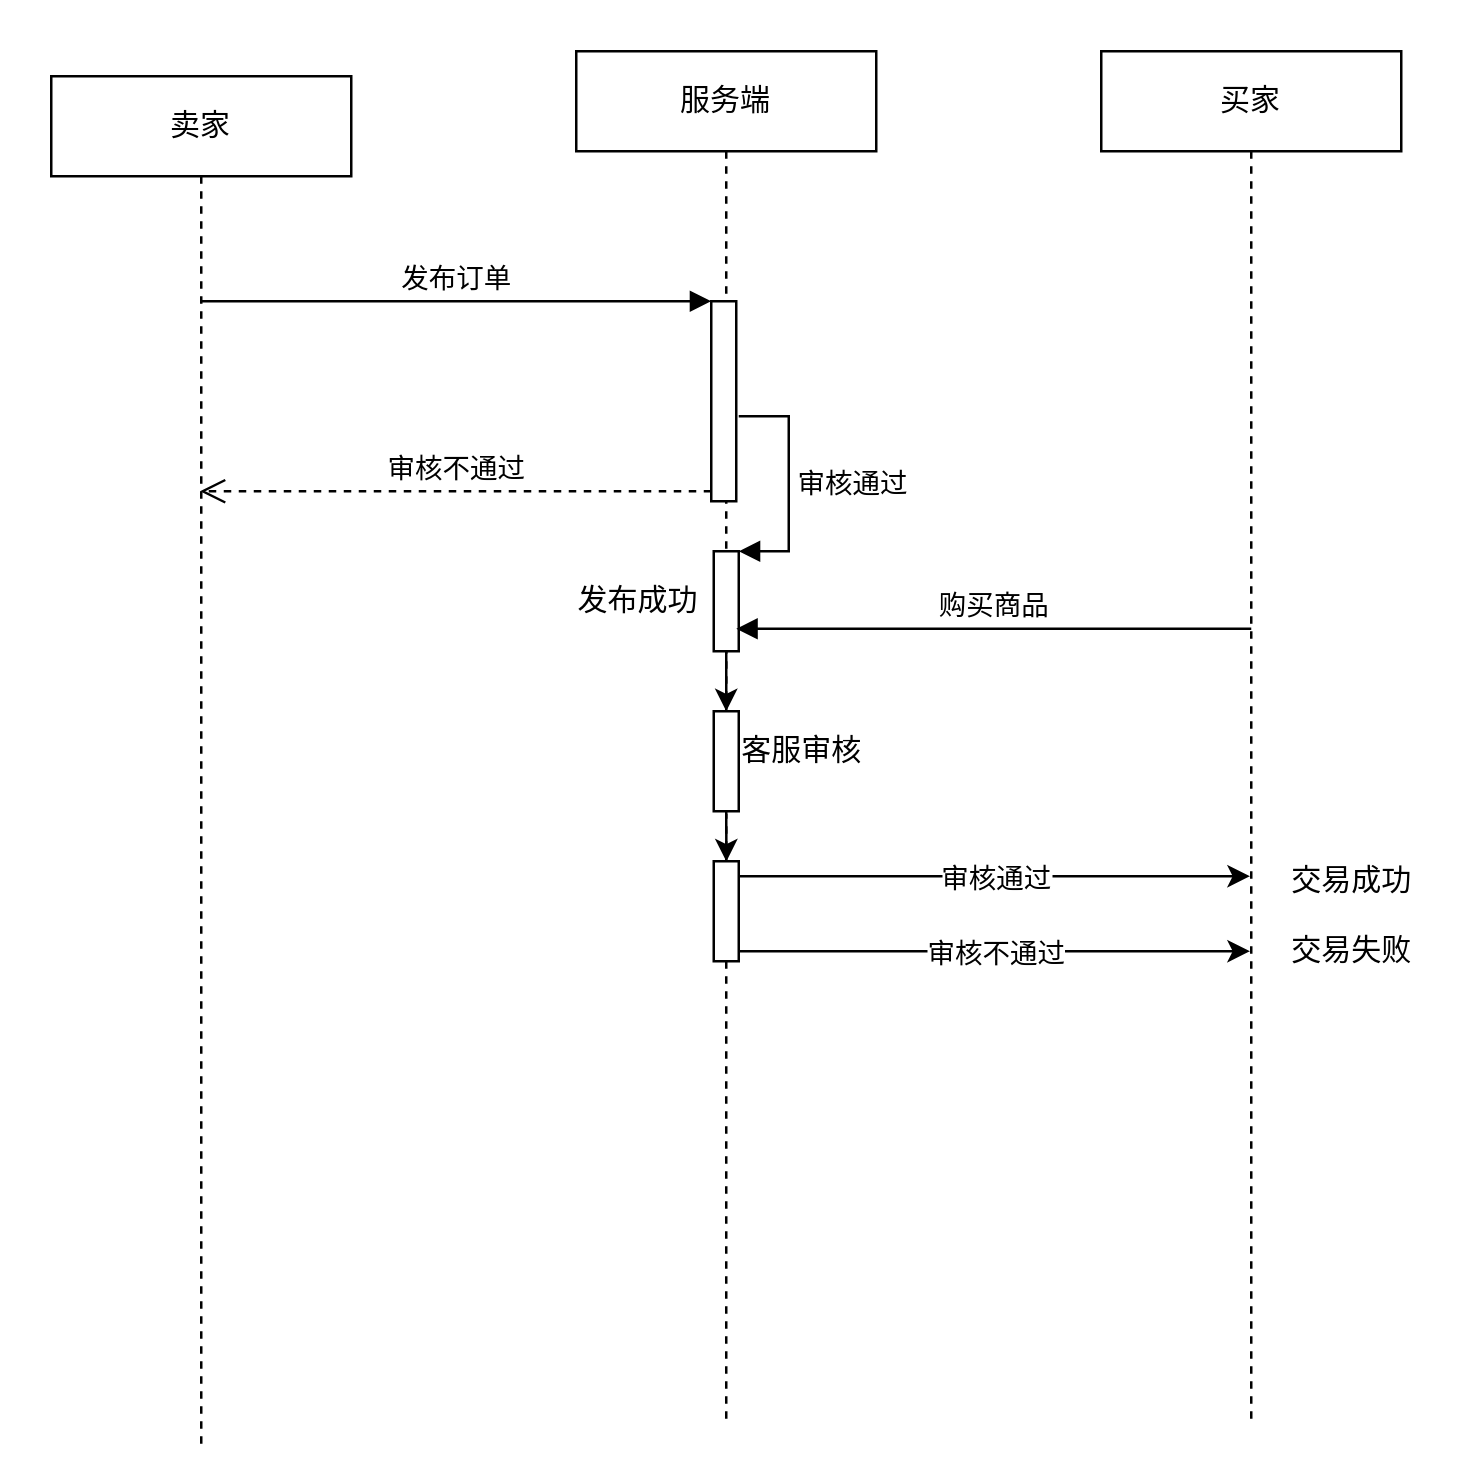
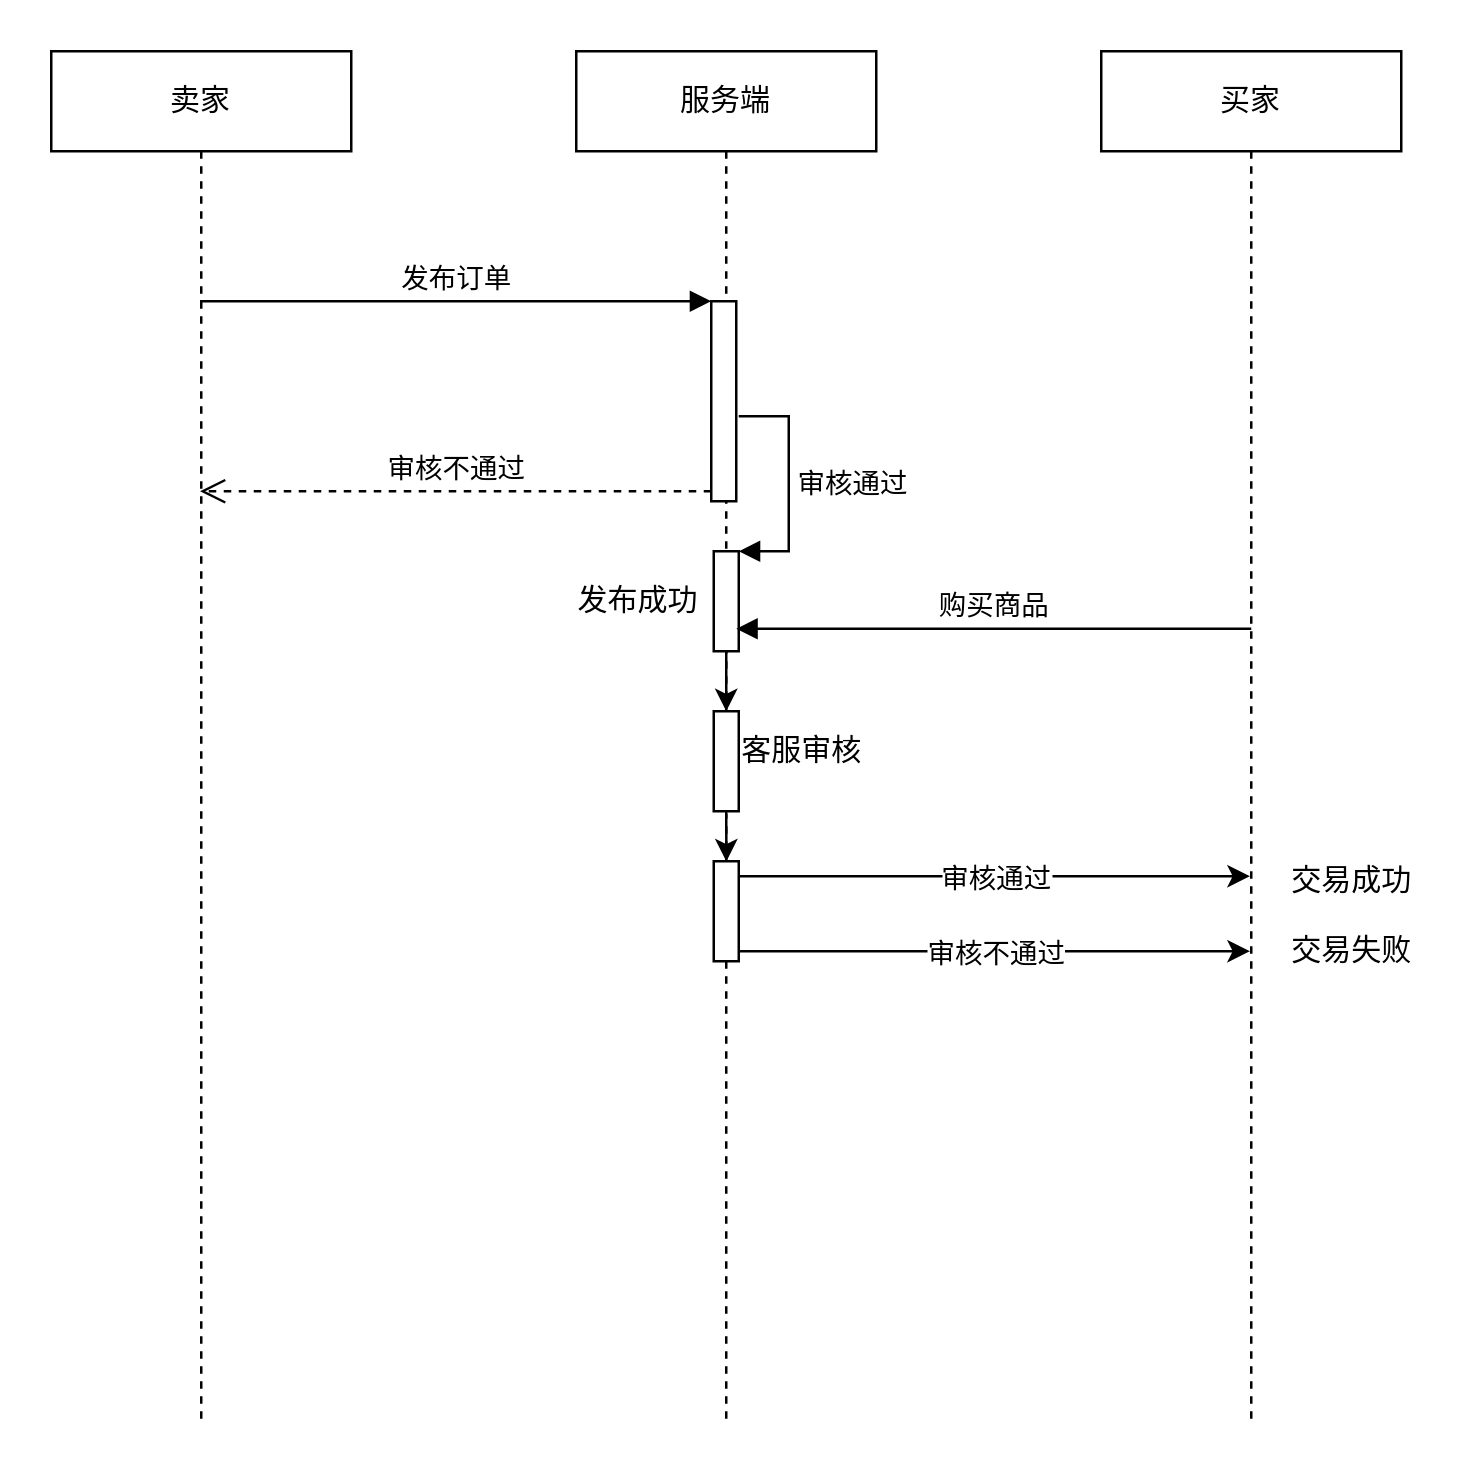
(201, 764) -> (201, 739)
